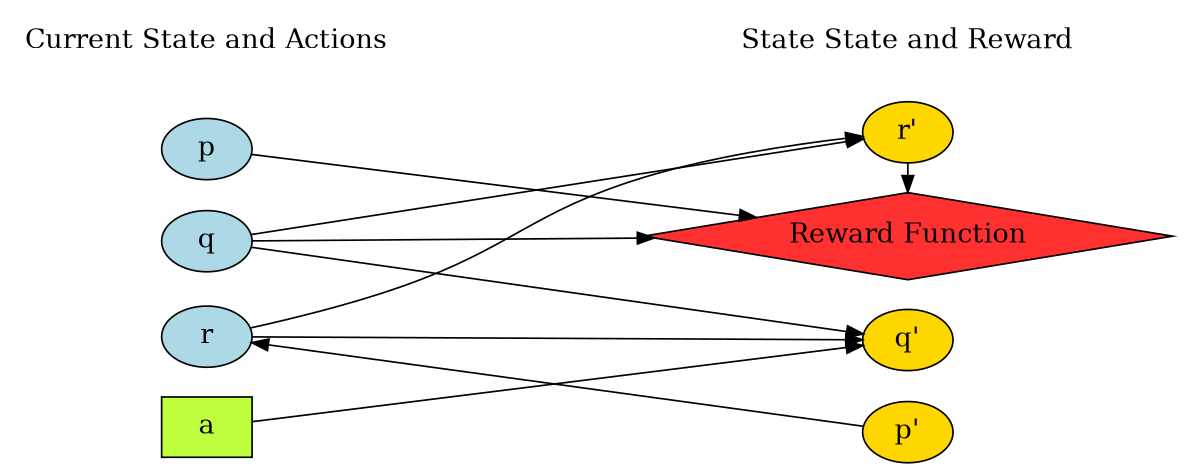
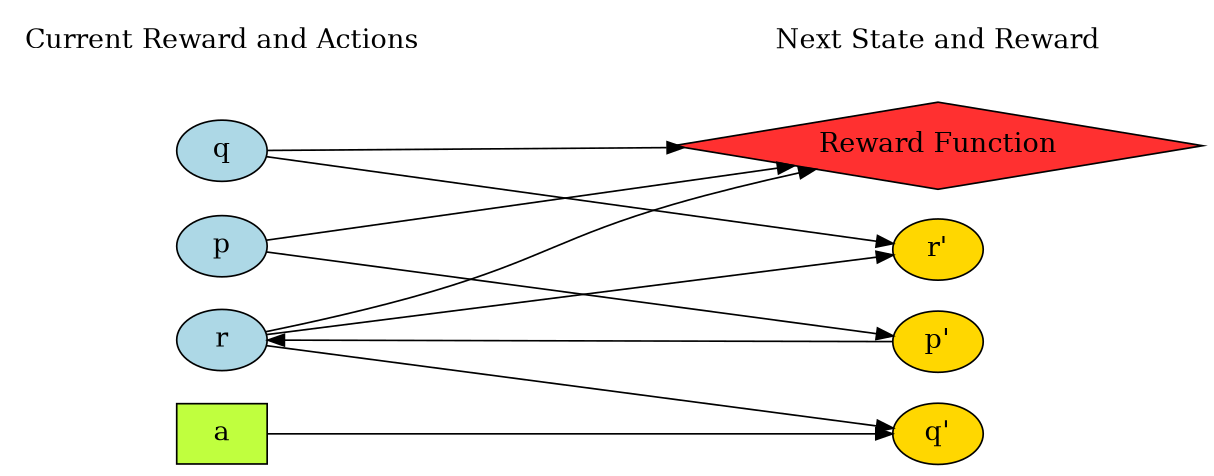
(207, 42) -> (222, 42)
(908, 42) -> (938, 42)
(908, 169) -> (533, 256)
none -> (541, 289)
(549, 289) -> none
